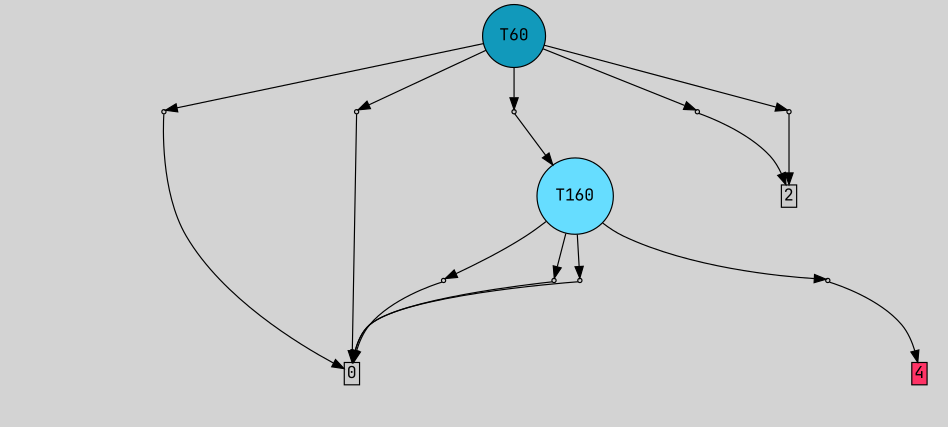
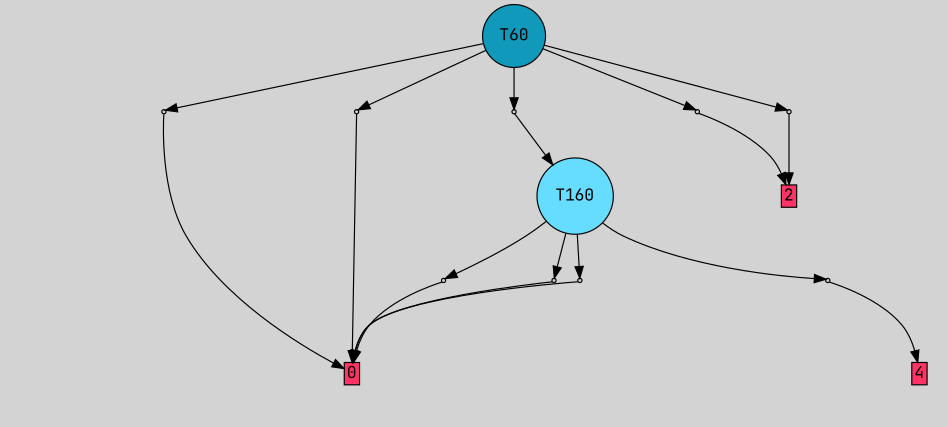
(789, 196) -> (789, 196)
(352, 374) -> (352, 374)
